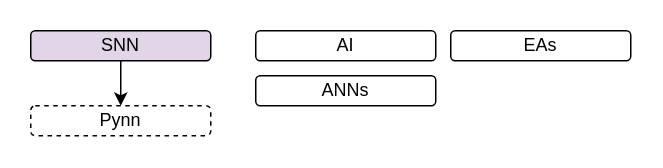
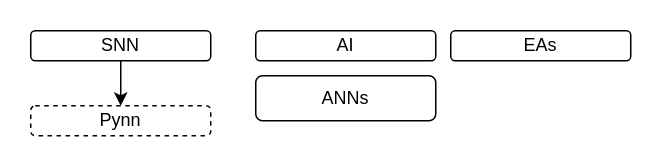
(121, 46) -> (121, 46)
(346, 91) -> (346, 98)
